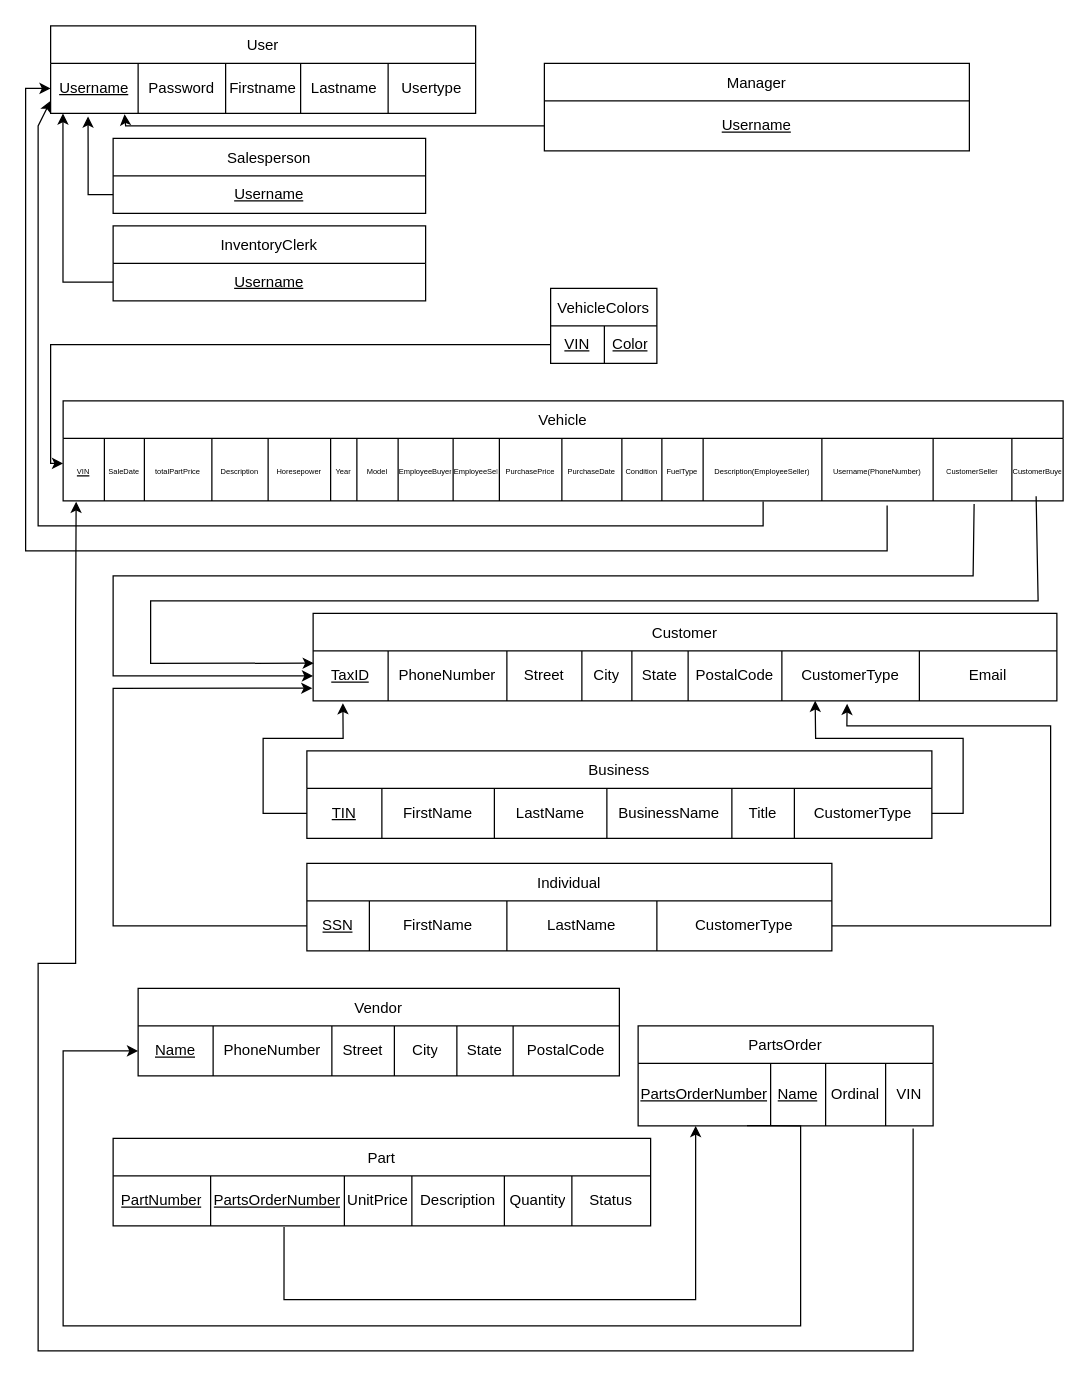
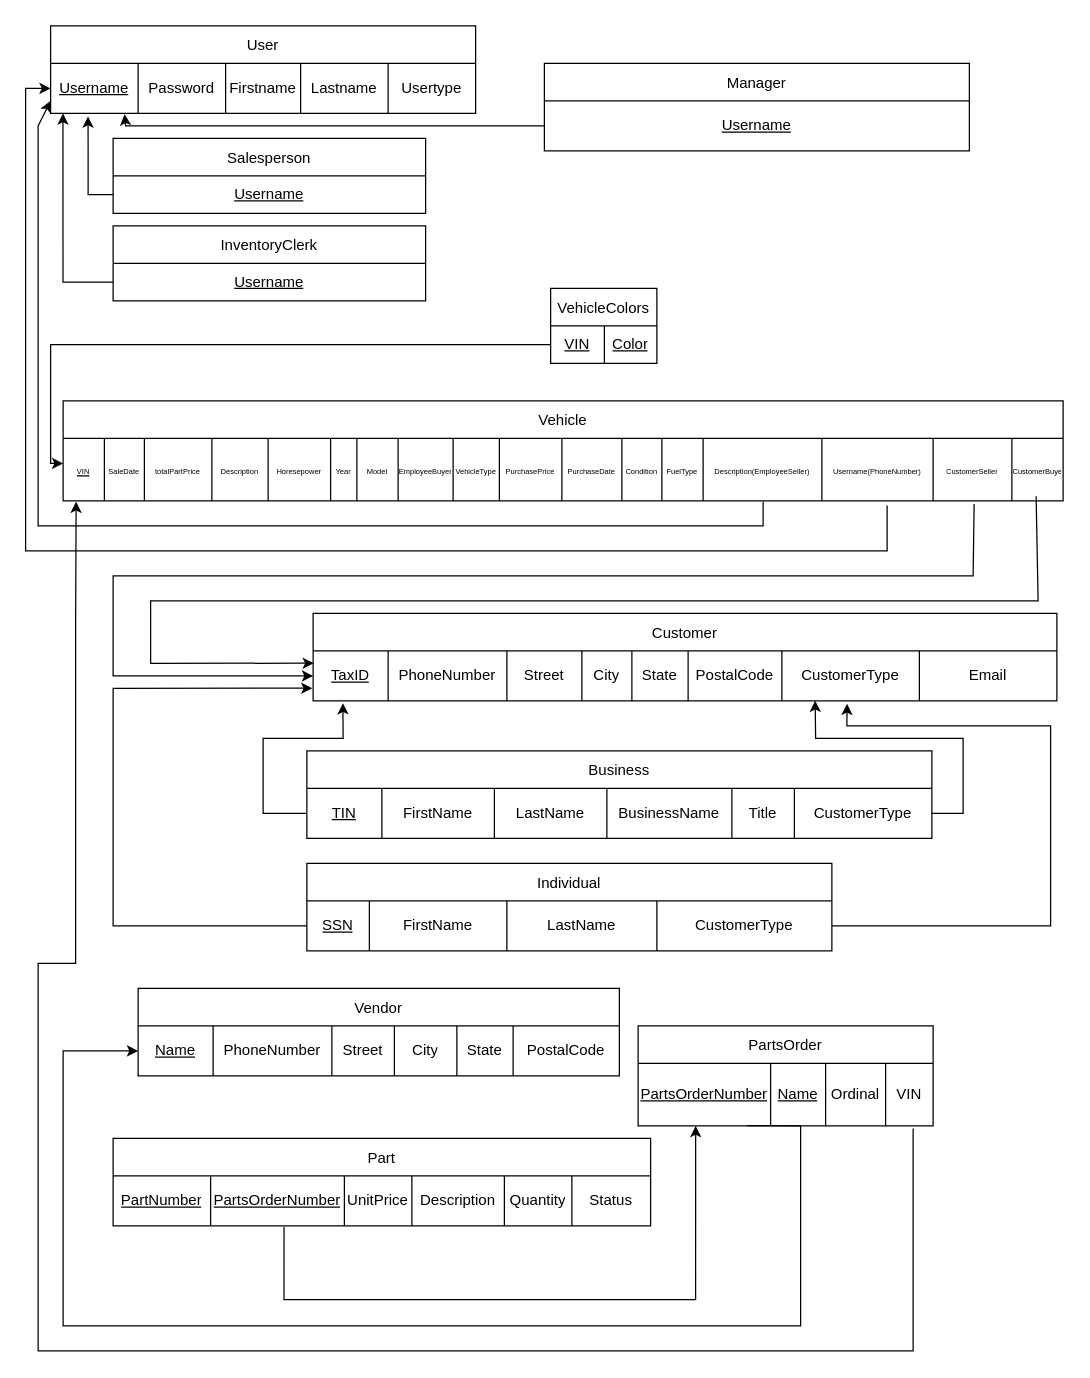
(476, 469) -> (476, 469)
